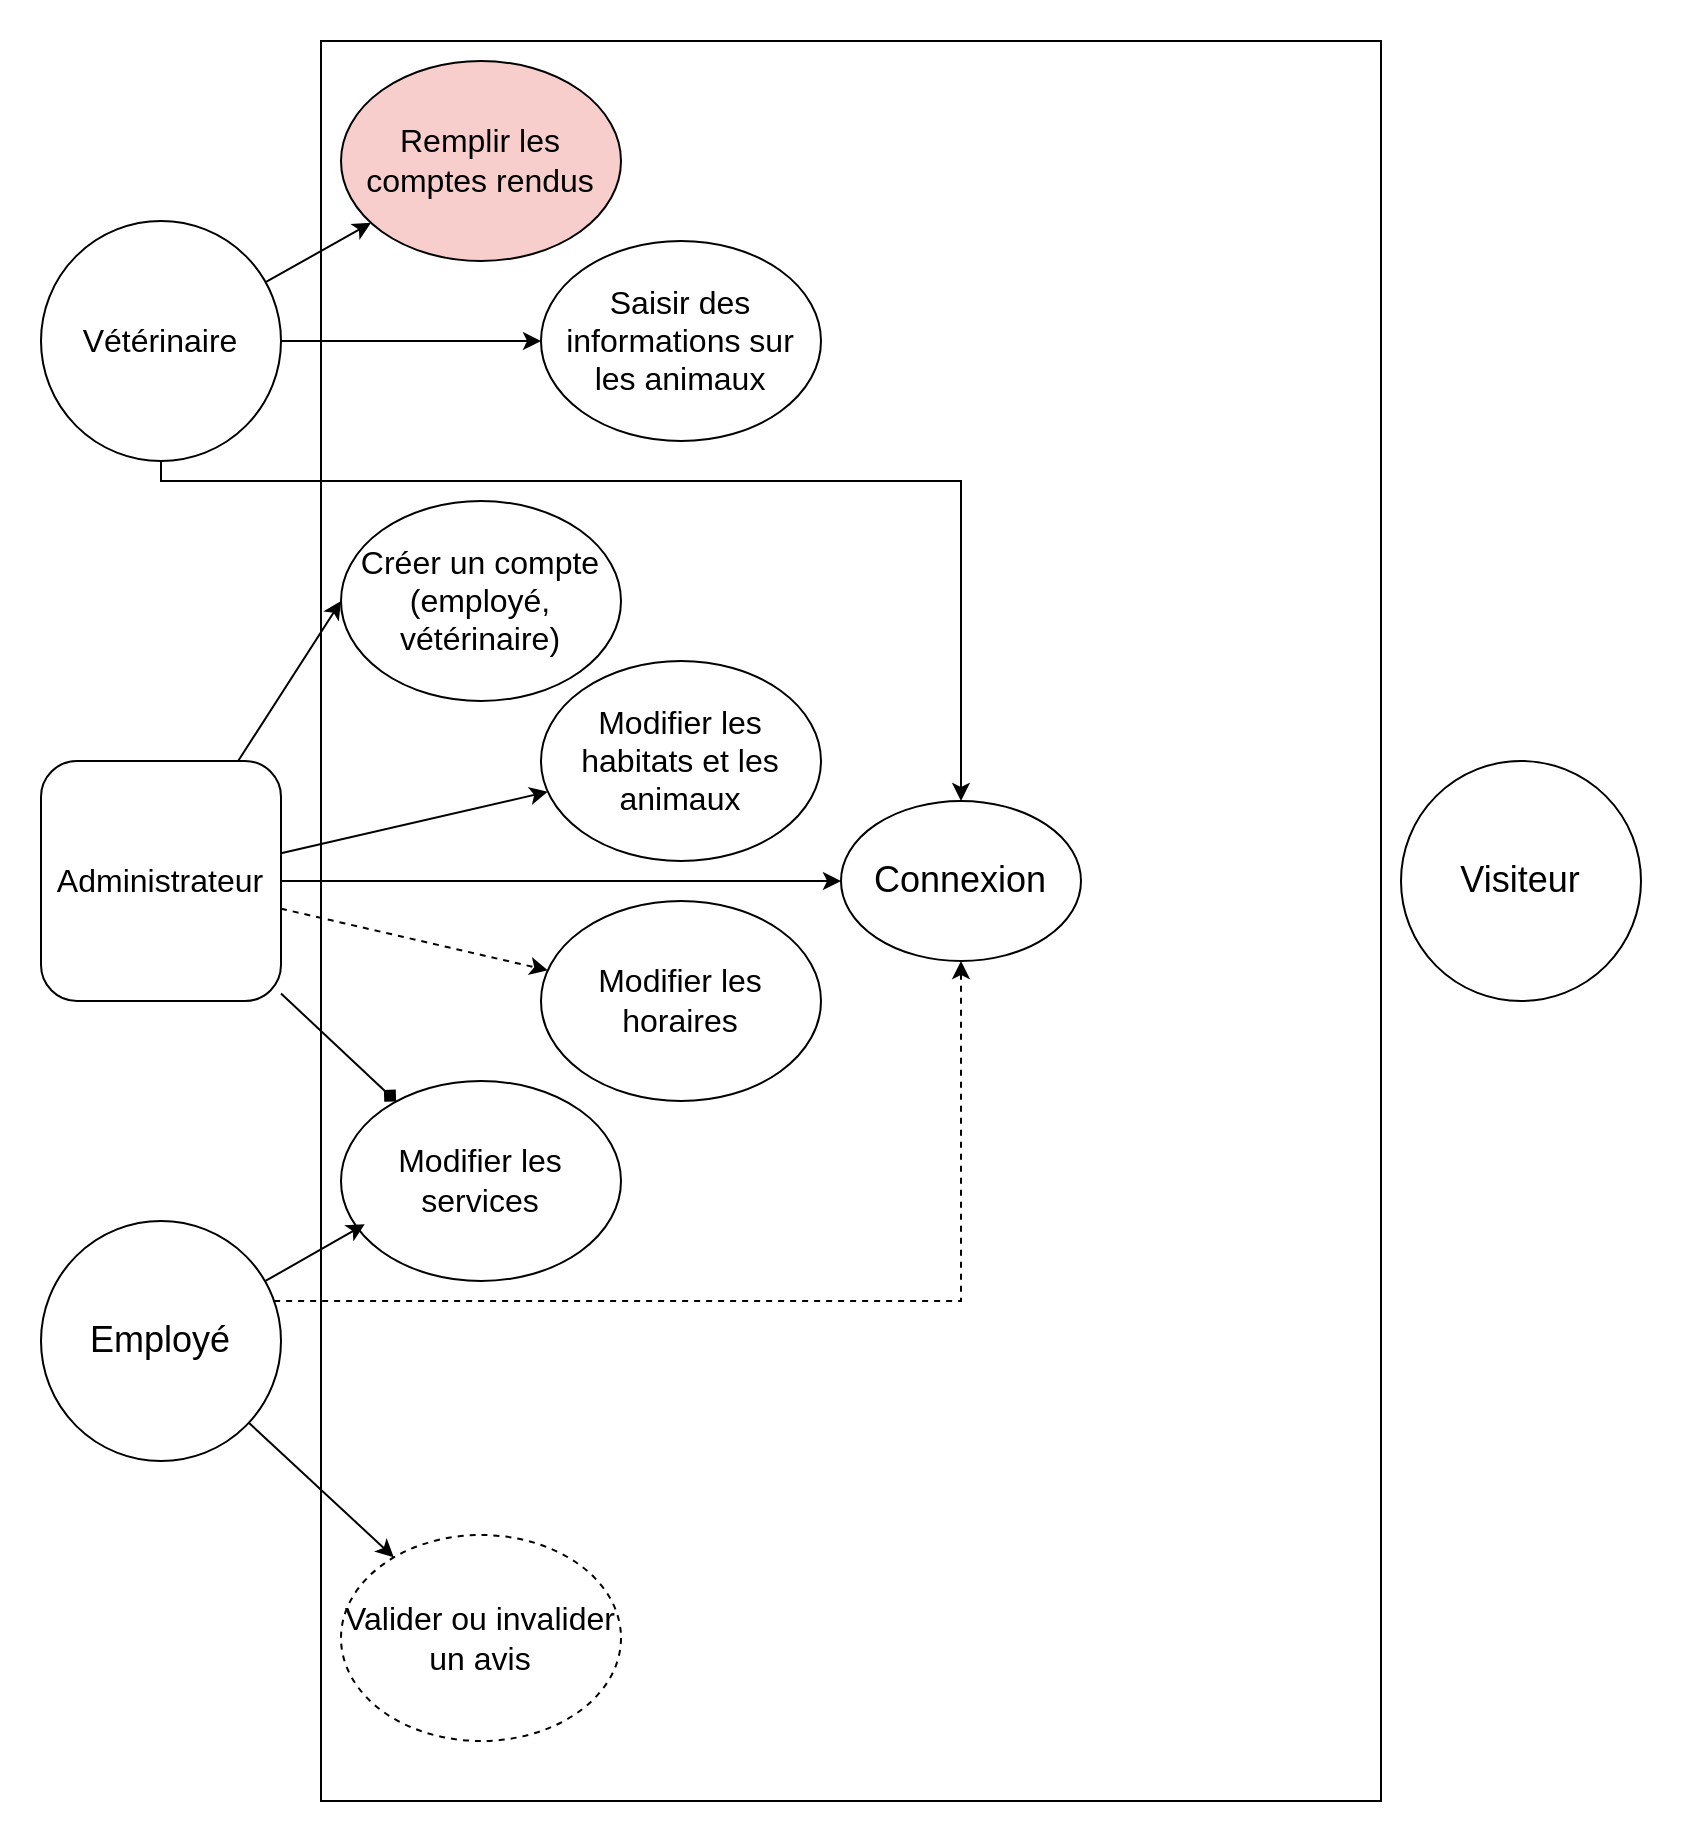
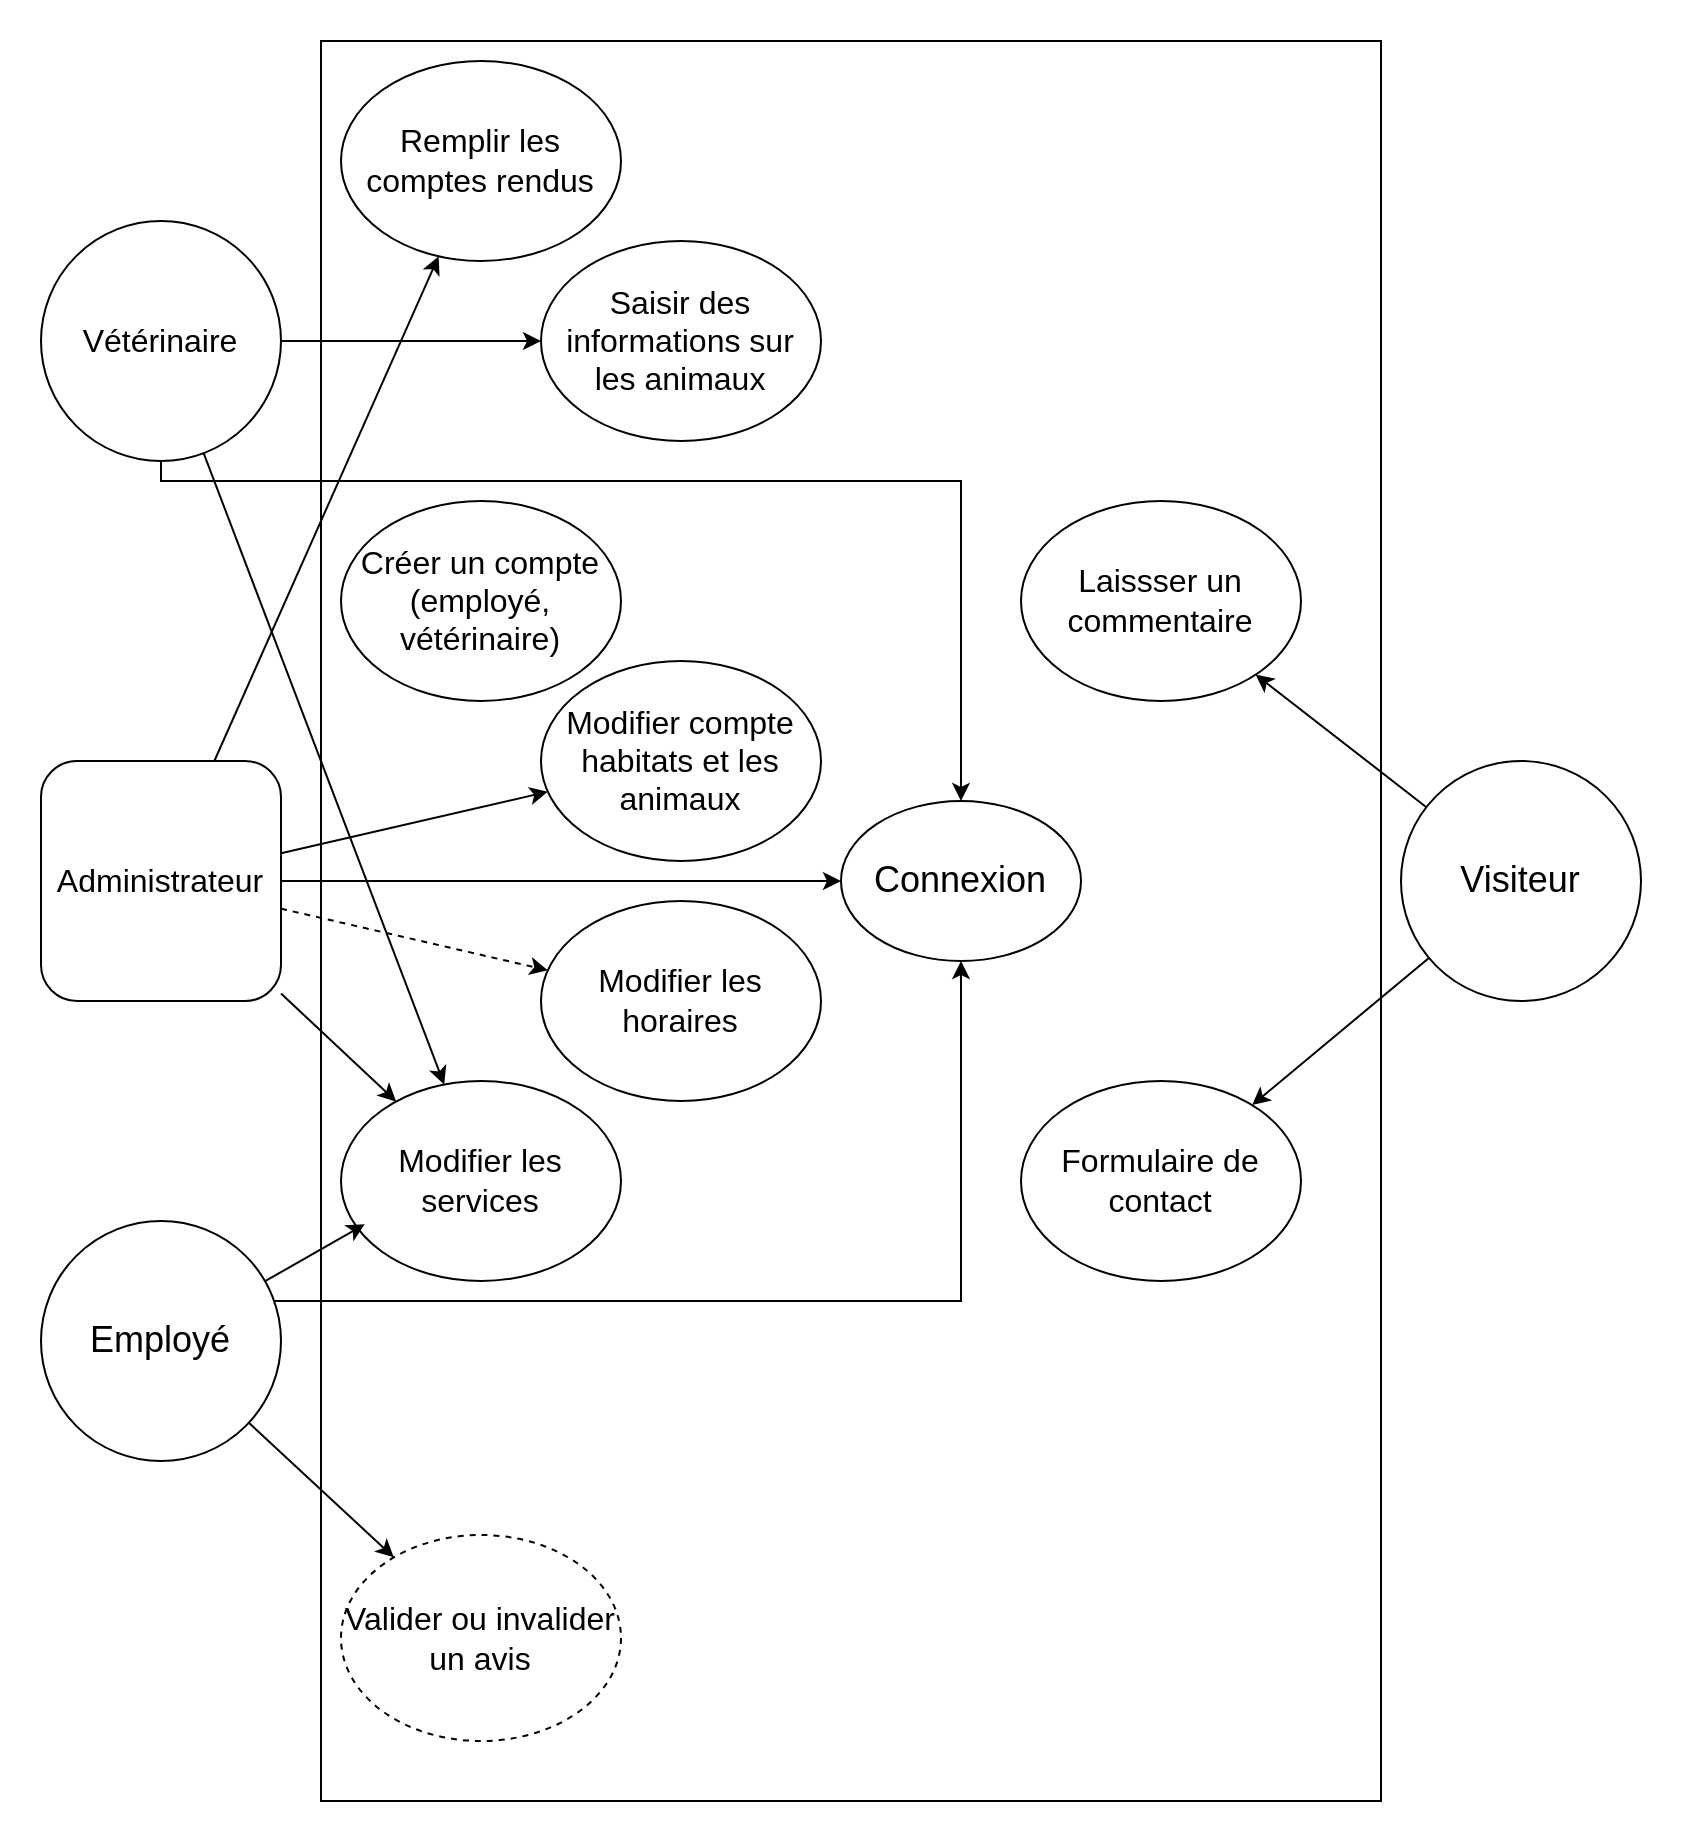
(481, 161) -> (481, 161)
(313, 256) -> (366, 878)
none -> (1161, 601)
(263, 723) -> (353, 448)
none -> (1346, 745)
(681, 761) -> (681, 761)
none -> (1346, 1027)
(385, 1091) -> (385, 1091)
none -> (1161, 1181)
(782, 1301) -> (782, 1301)
